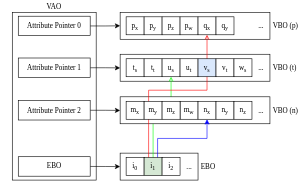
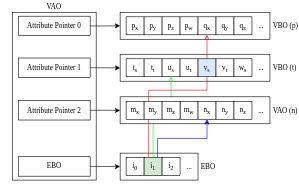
none -> (243, 26)
(285, 111) -> (285, 111)
